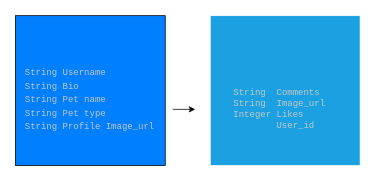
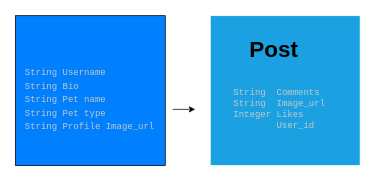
none -> (274, 49)
